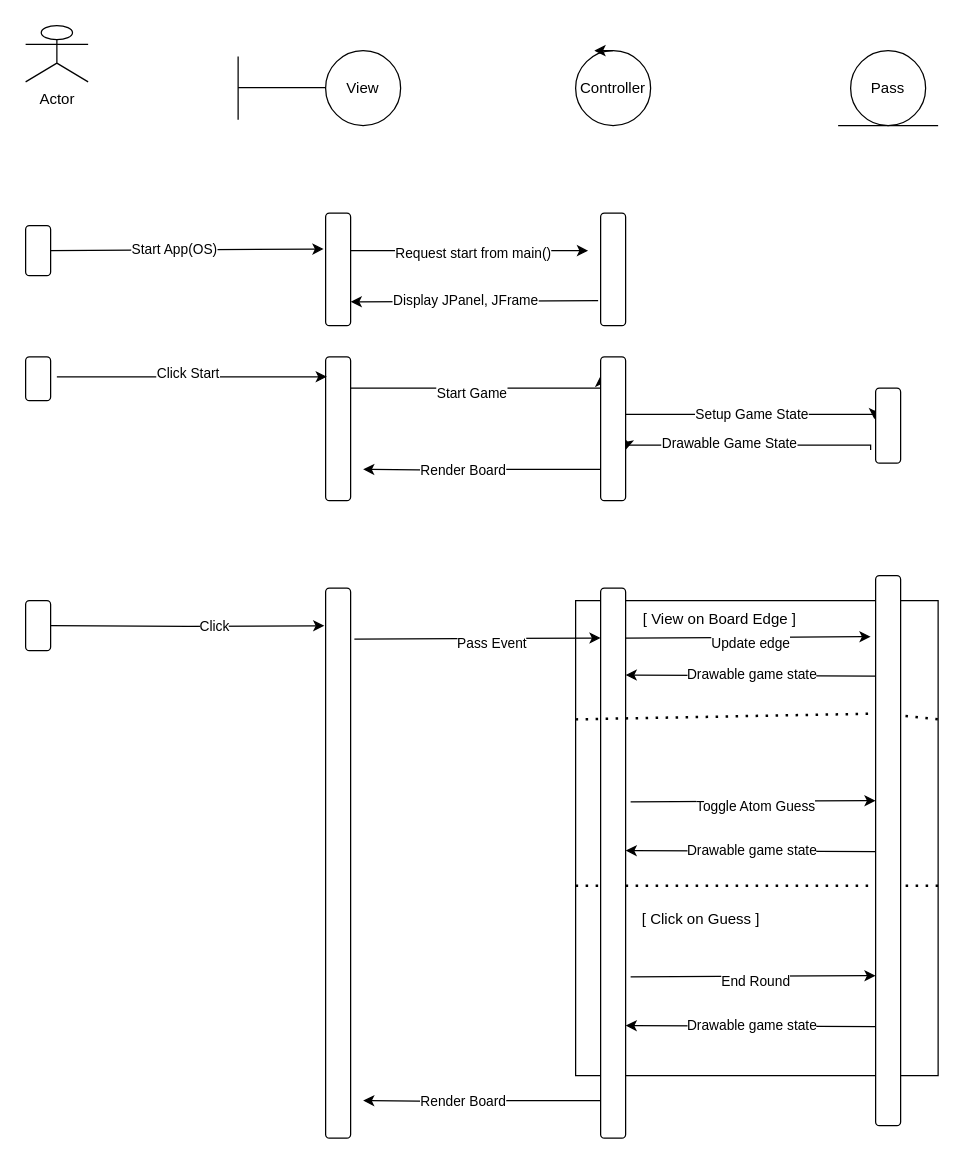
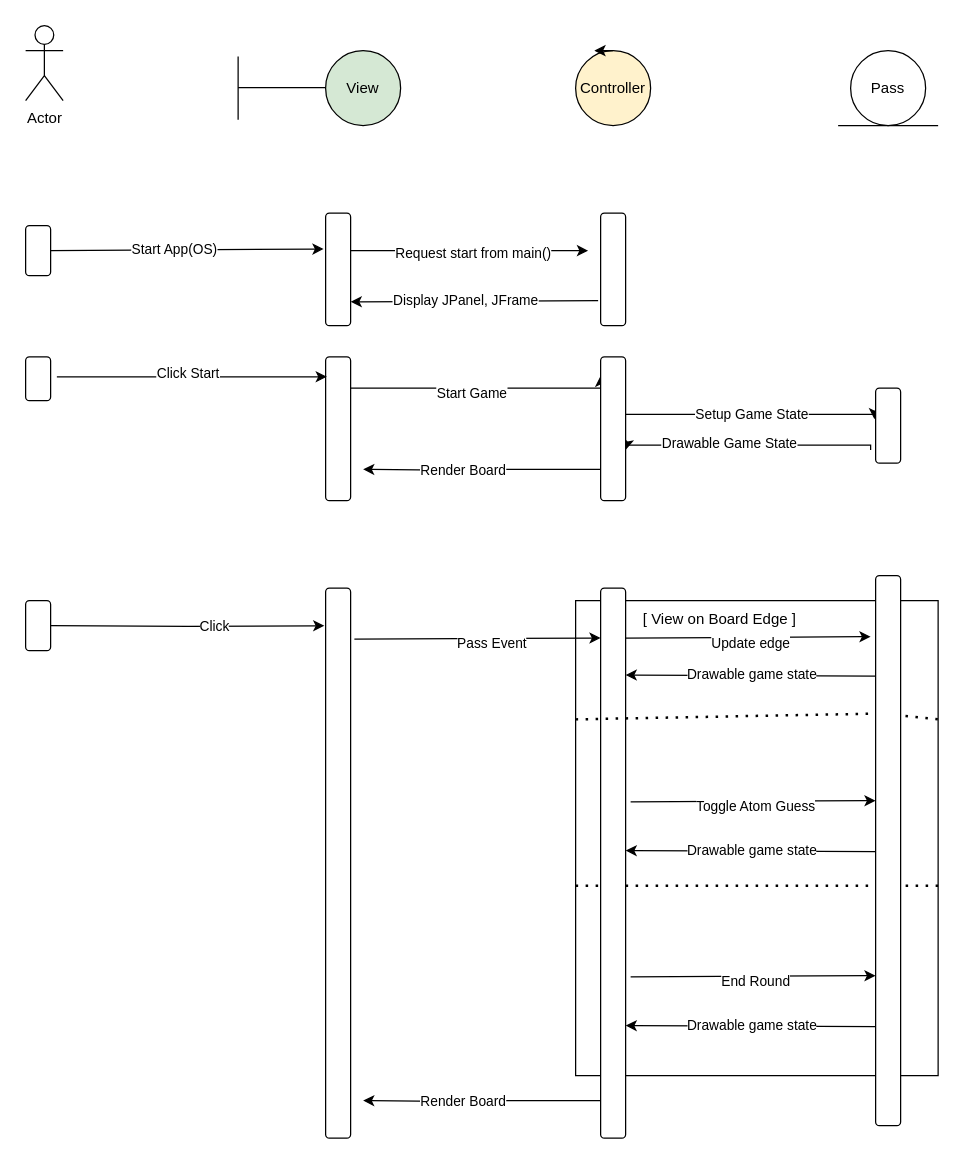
(57, 54) -> (44, 63)
(363, 88) -> (363, 88)
(613, 88) -> (613, 88)
(701, 919) -> none
